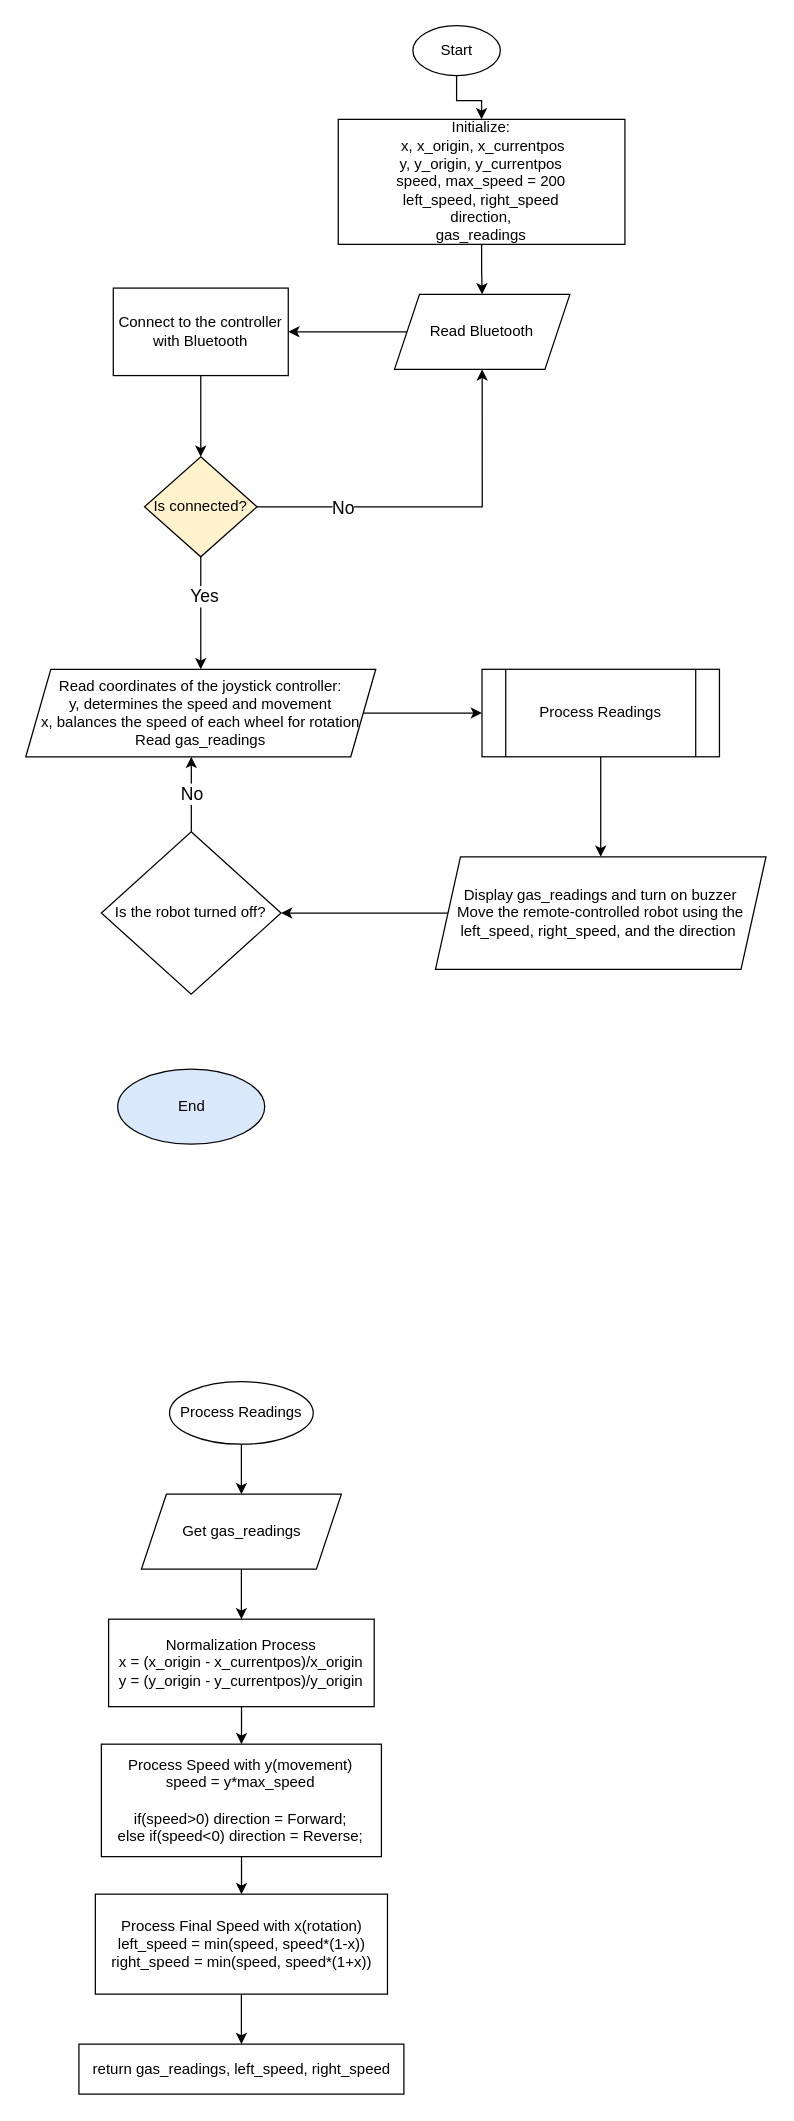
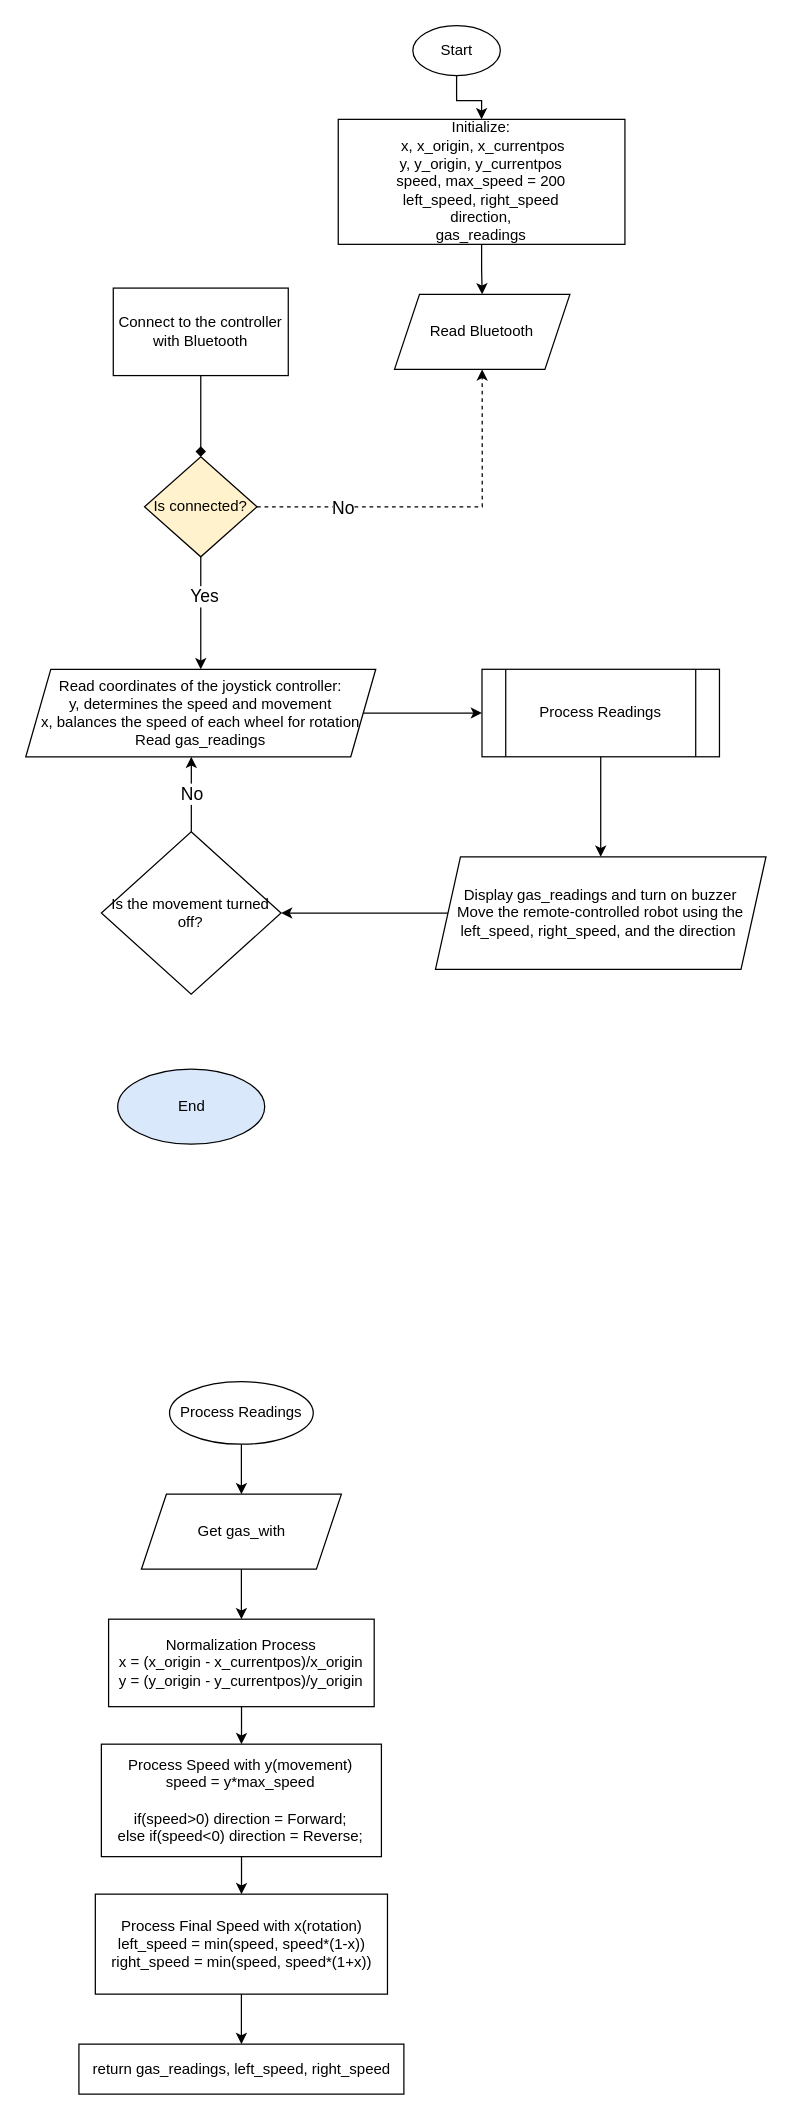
(351, 332) -> none
(201, 447) -> (201, 446)
(482, 506) -> (482, 506)
(191, 913) -> (191, 913)
(242, 1532) -> (242, 1532)
